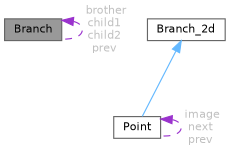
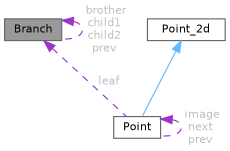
(186, 30) -> (186, 30)
none -> (89, 82)
